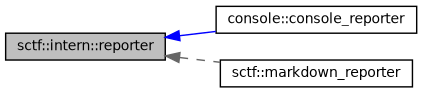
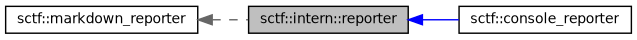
(316, 20) -> (545, 20)
(200, 60) -> (230, 20)
